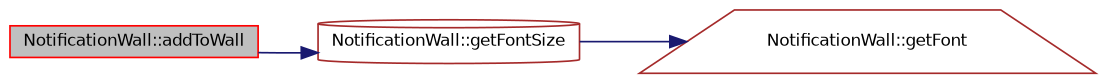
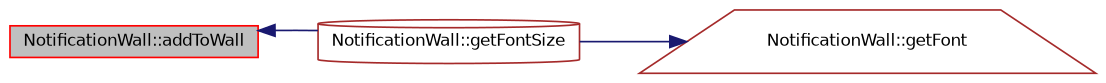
(280, 53) -> (296, 30)
